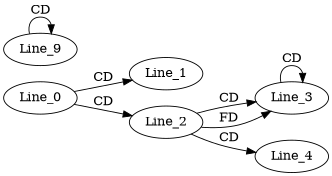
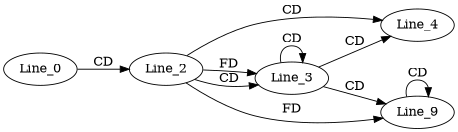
none -> (351, 53)
(166, 74) -> none
none -> (350, 94)
none -> (276, 120)
